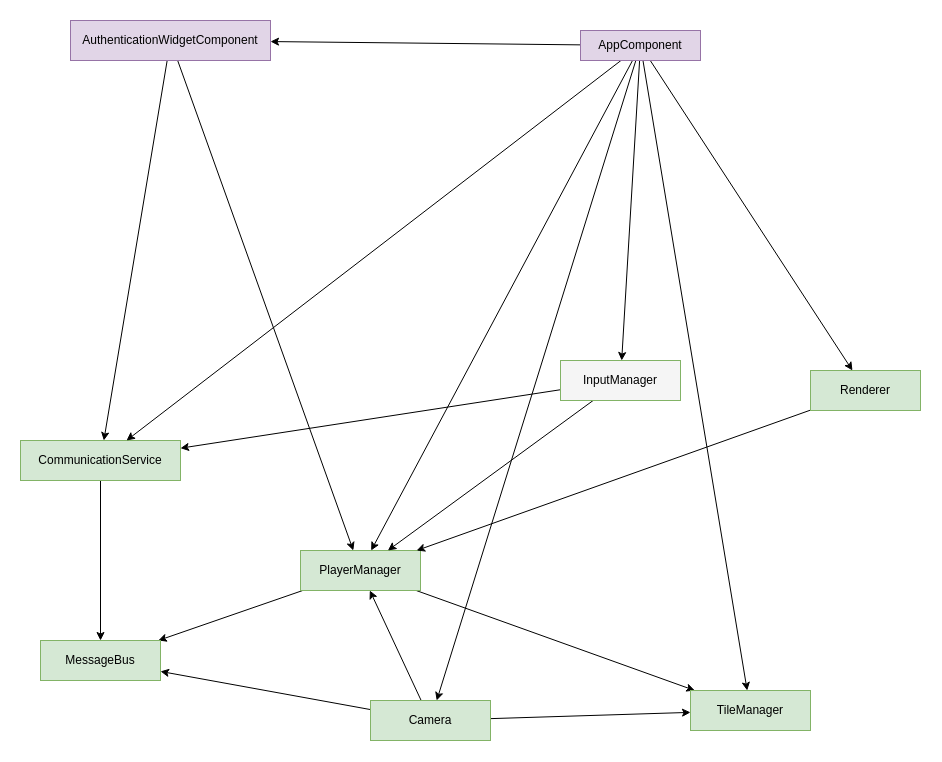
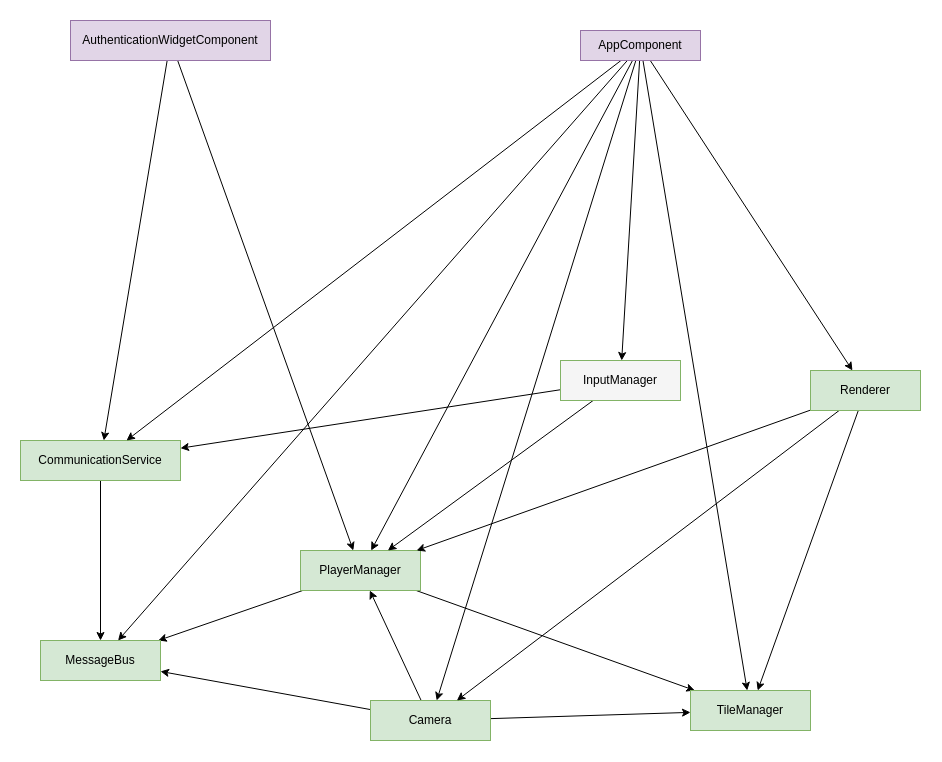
(429, 43) -> (375, 348)
none -> (809, 547)
none -> (651, 553)
